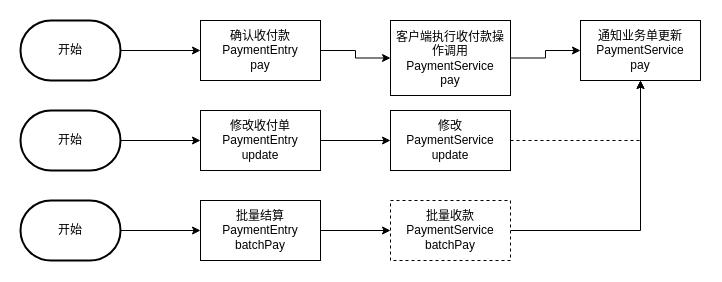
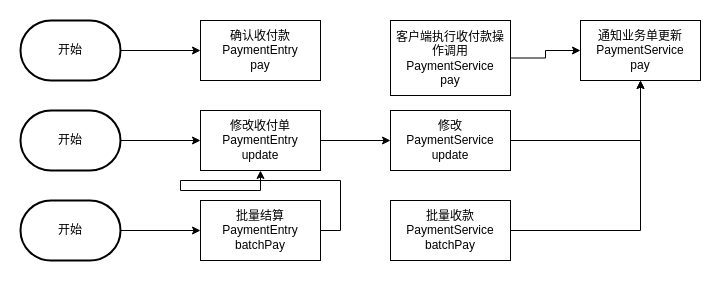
(356, 51) -> none
(575, 141) -> (575, 141)
(361, 231) -> (236, 181)
(451, 231) -> (451, 231)
